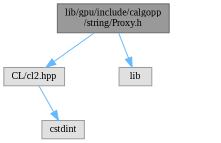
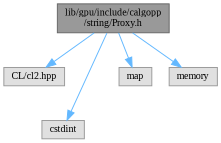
(135, 77) -> (135, 77)
none -> (193, 77)
(46, 99) -> (89, 72)
